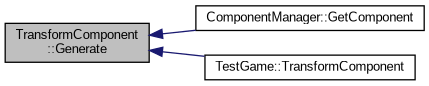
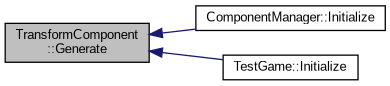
(310, 18) -> (291, 18)
(310, 67) -> (291, 67)
